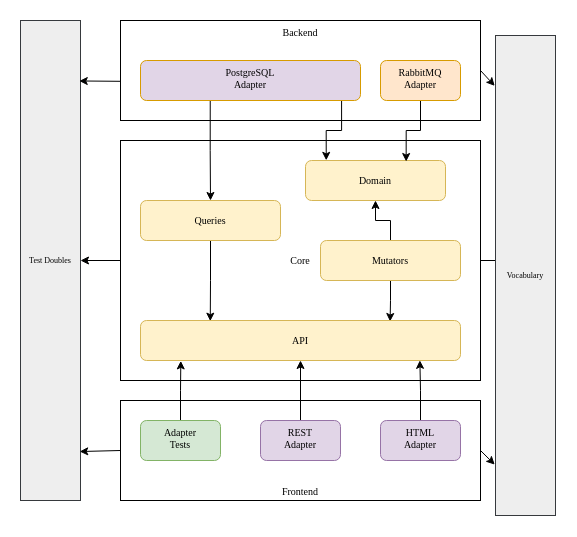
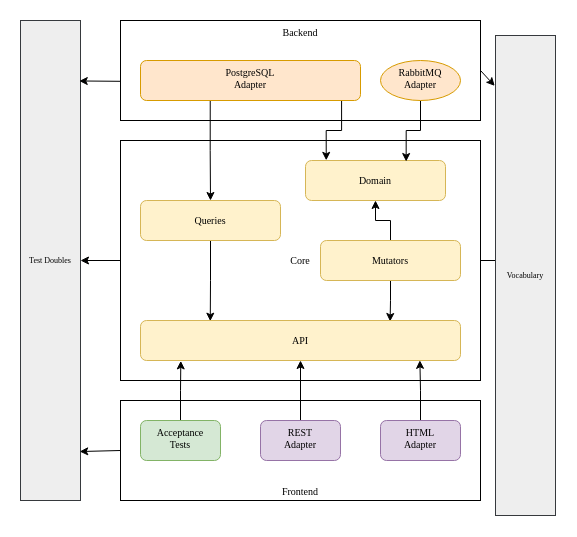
(251, 81) -> (251, 81)
(421, 81) -> (421, 81)
(181, 440) -> (181, 440)
(485, 455) -> none
